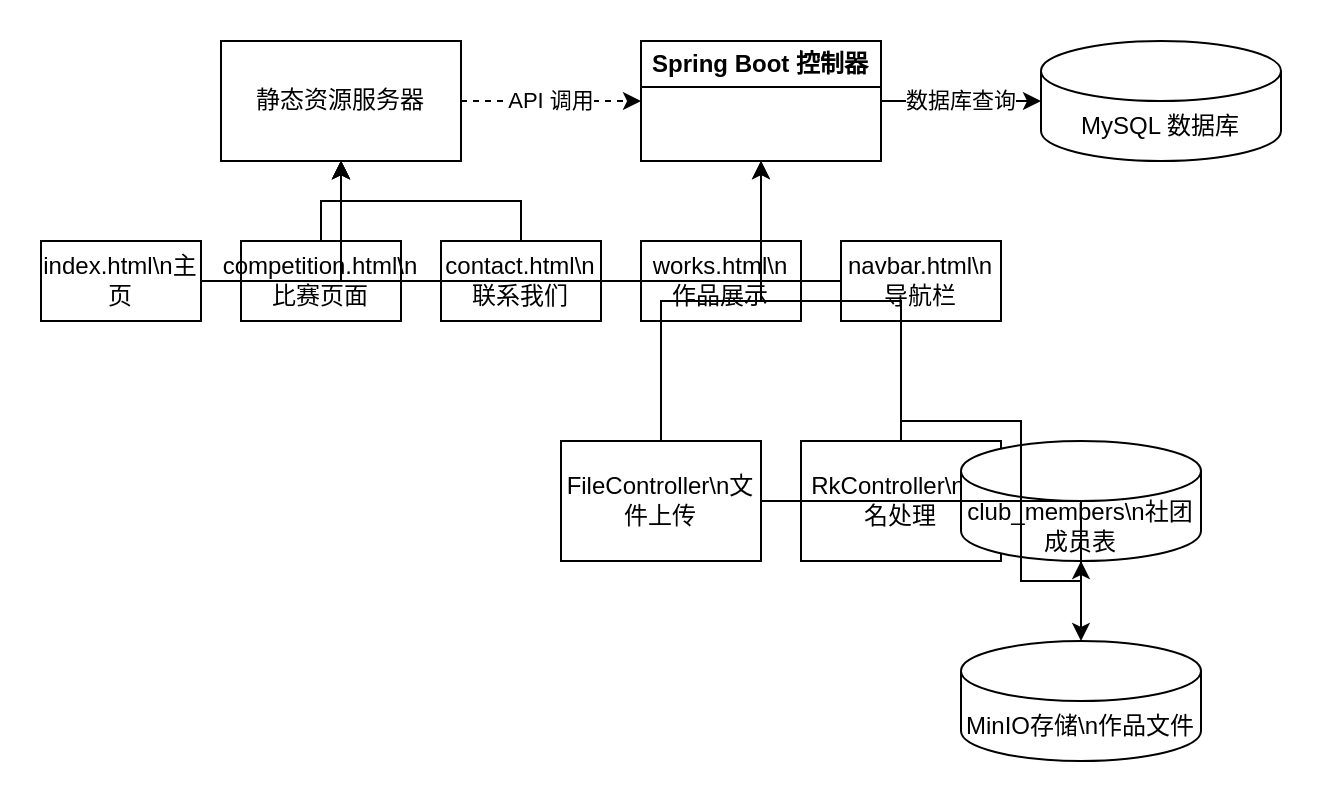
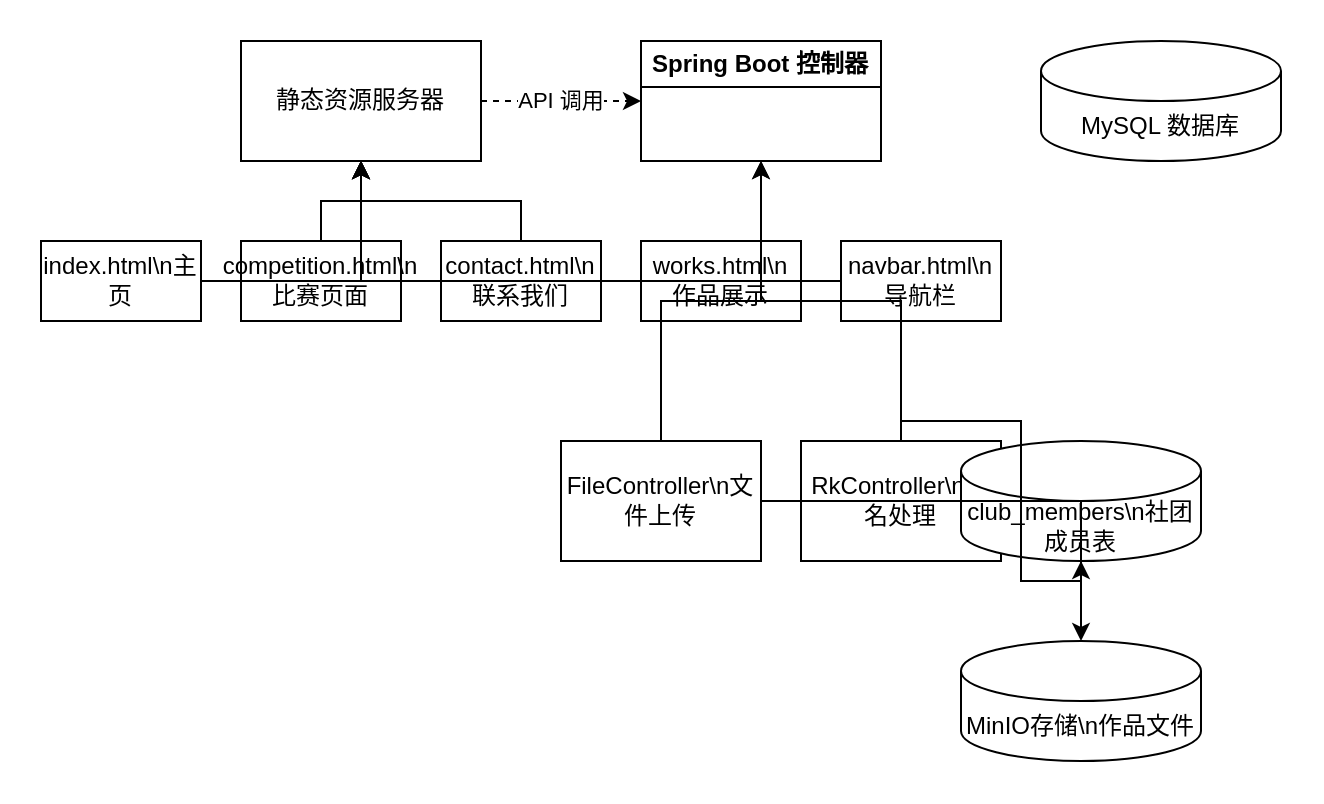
(341, 101) -> (361, 101)
(956, 101) -> none
